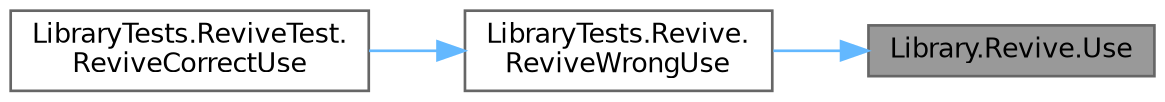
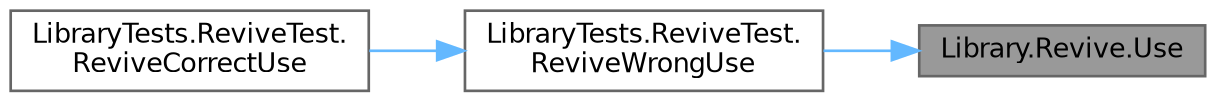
(619, 51) -> (644, 51)
